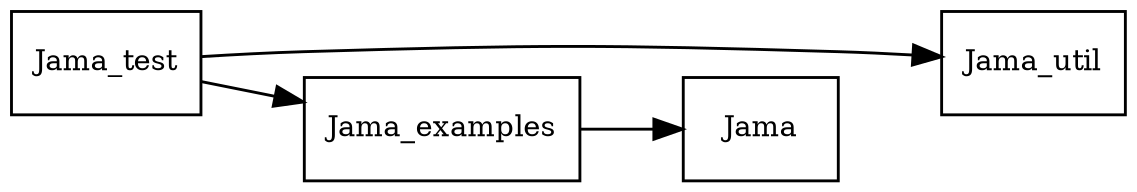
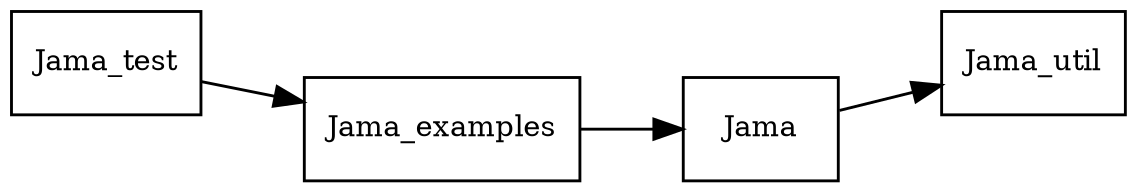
(557, 46) -> (876, 101)
